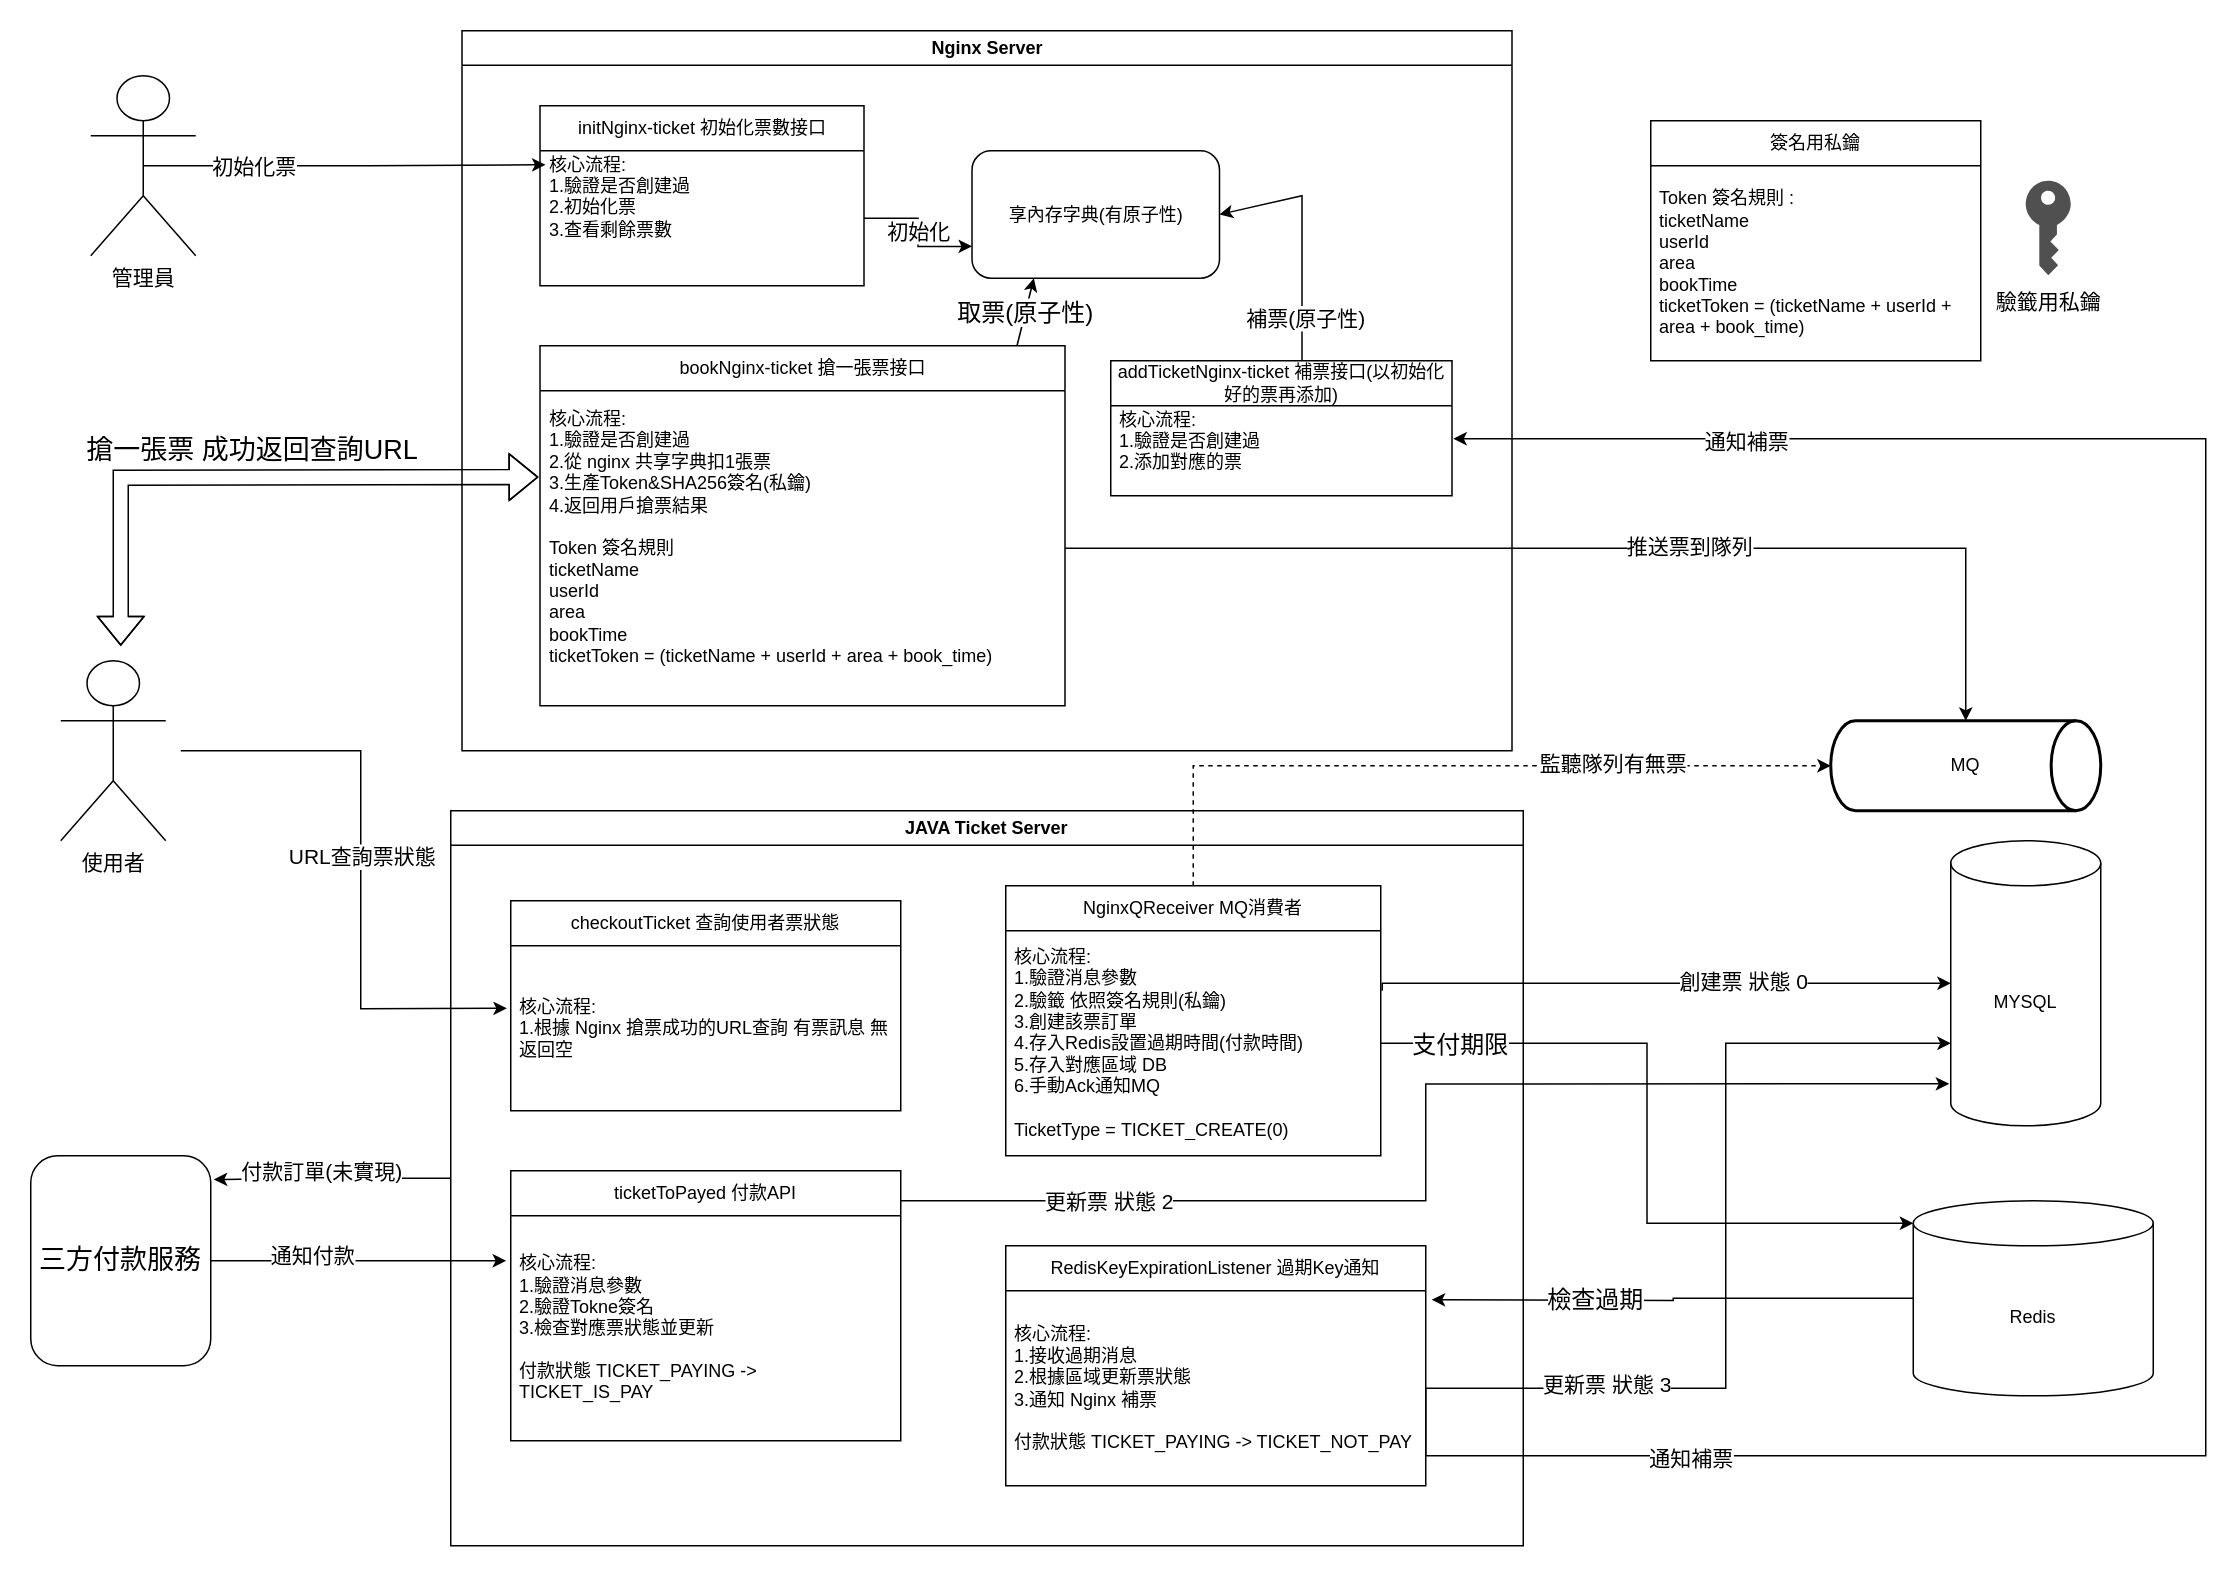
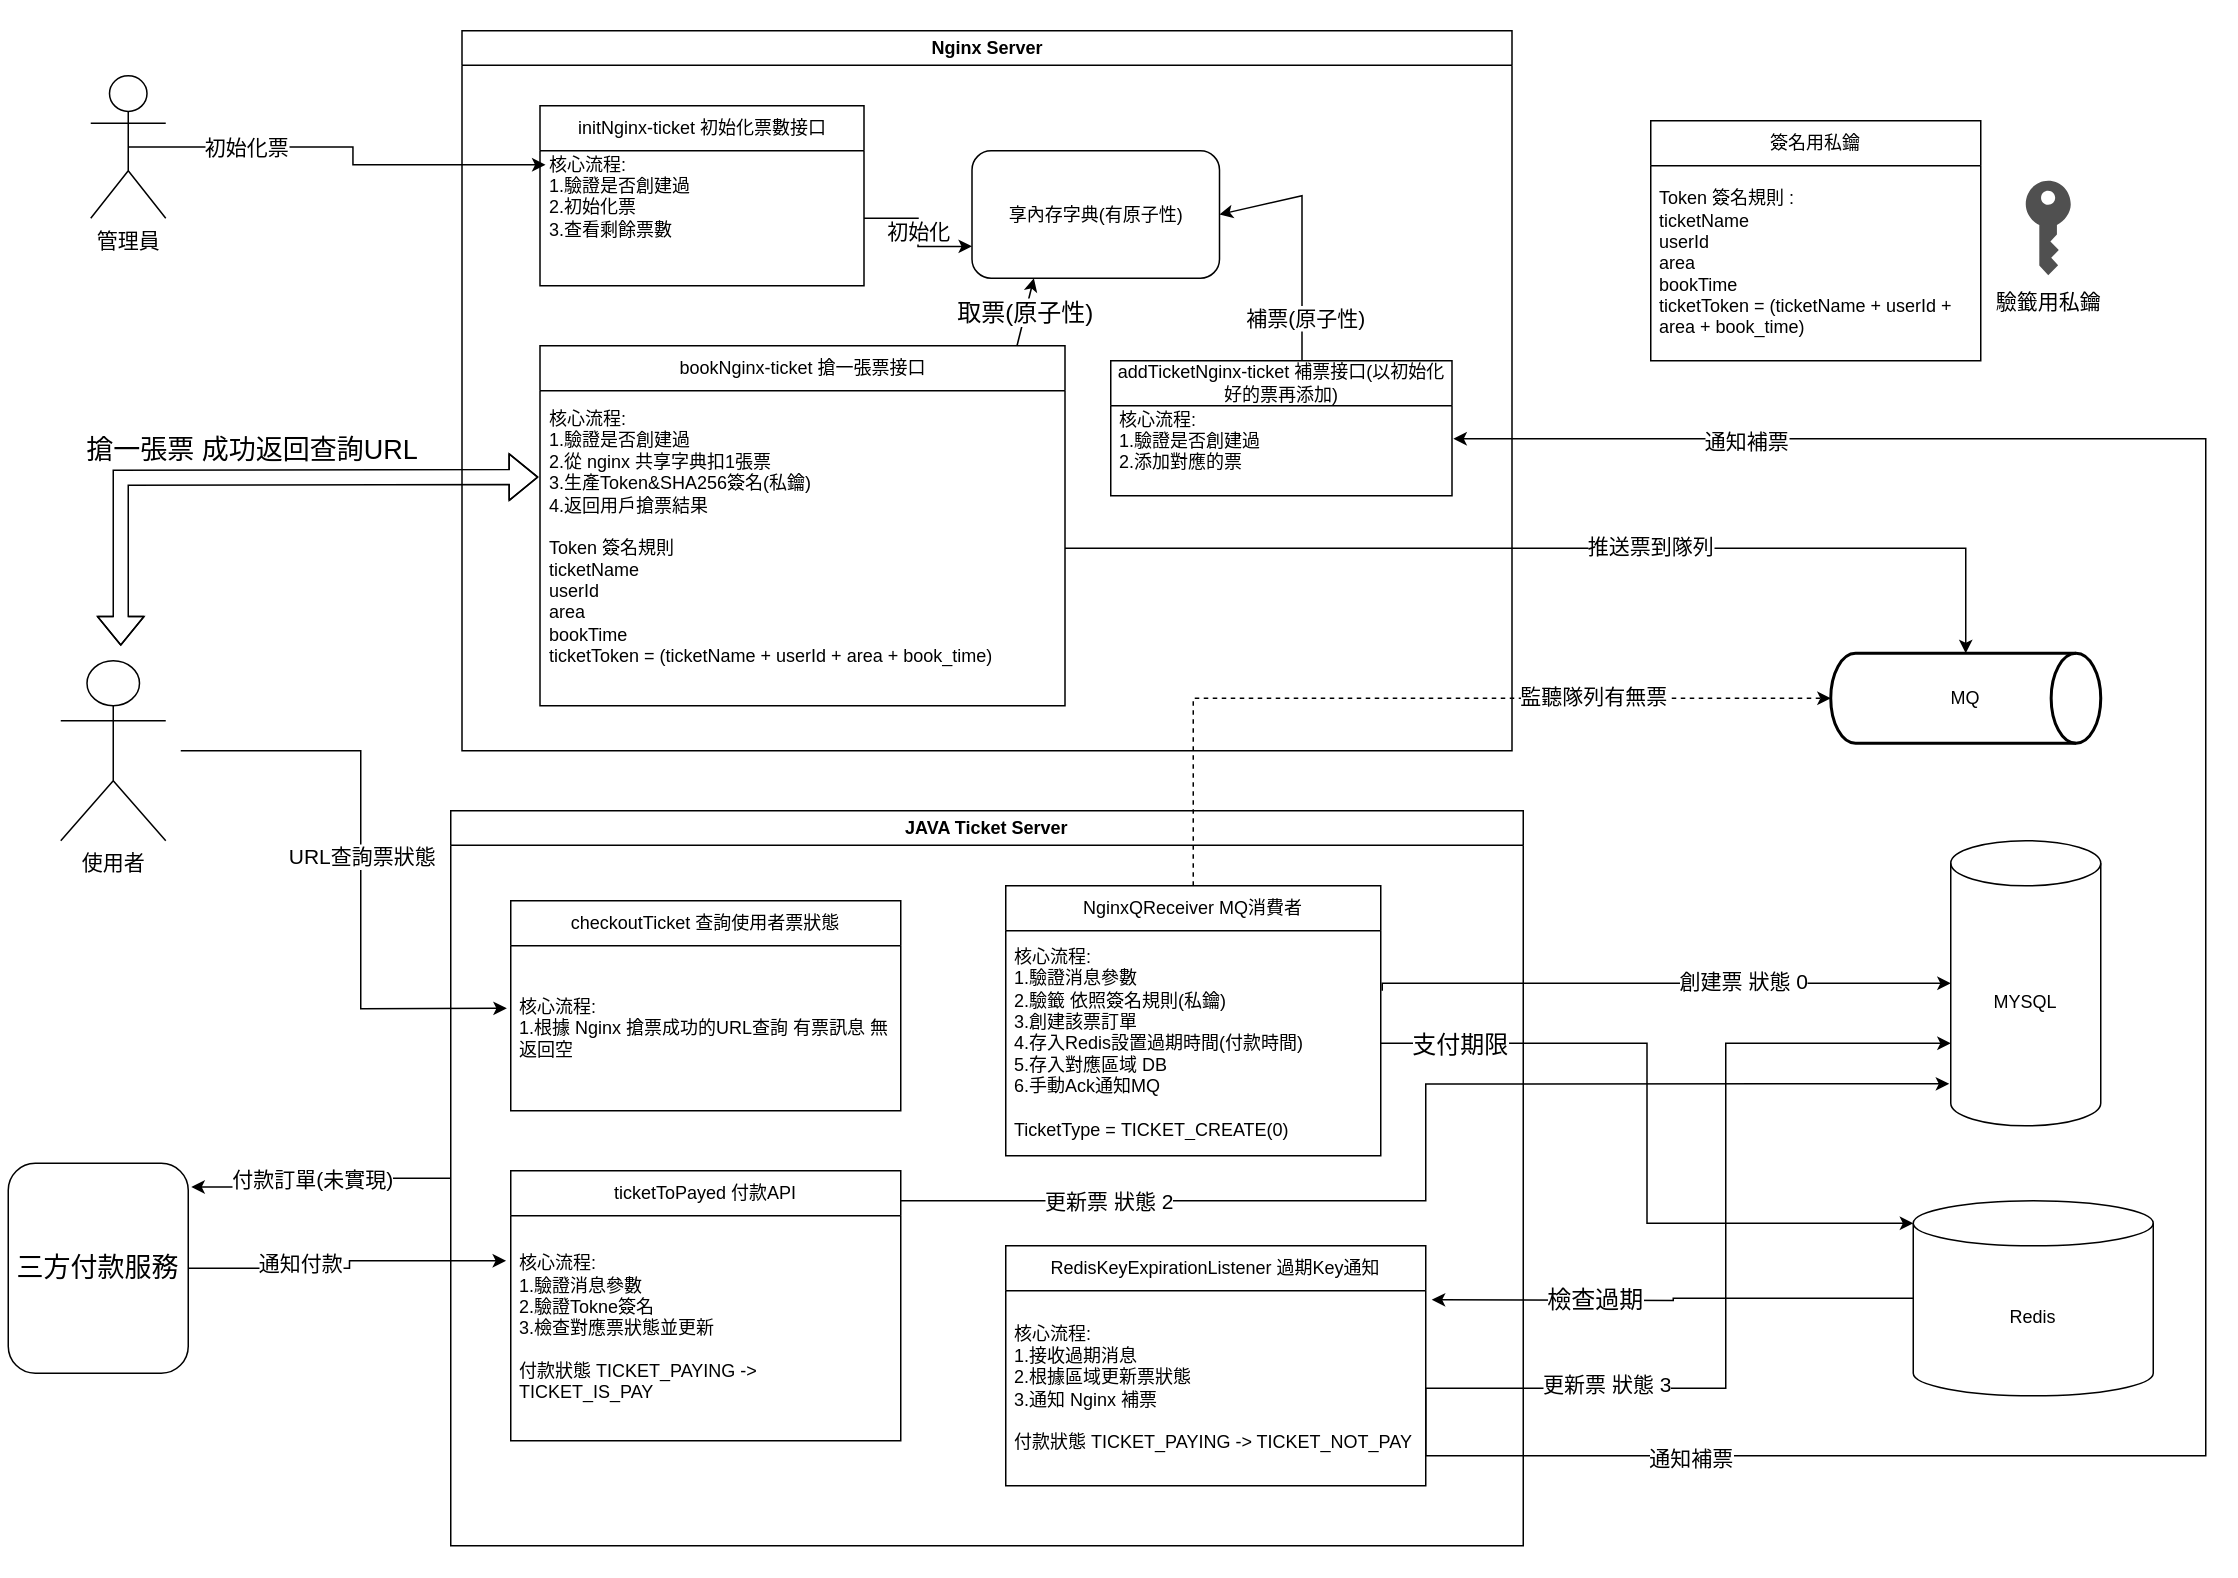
(143, 166) -> (128, 147)
(1966, 766) -> (1966, 698)
(121, 1261) -> (98, 1268)
